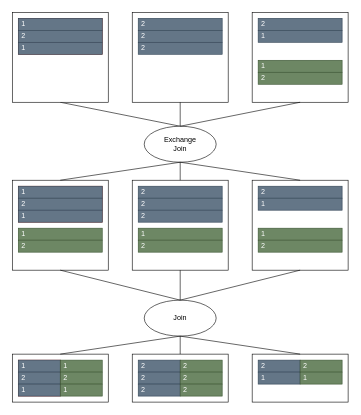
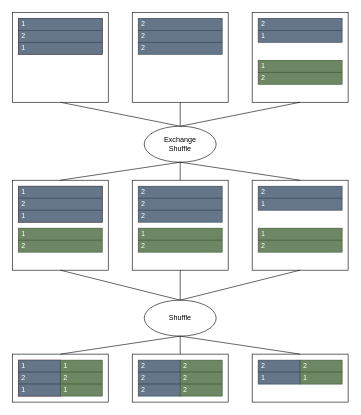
(180, 144) -> (180, 144)
(180, 318) -> (180, 318)
